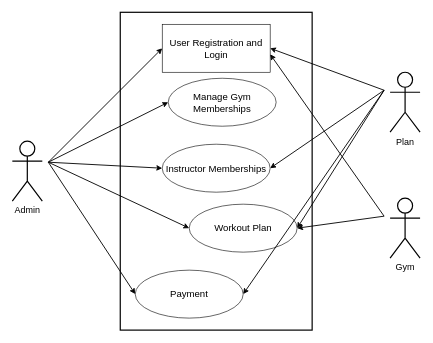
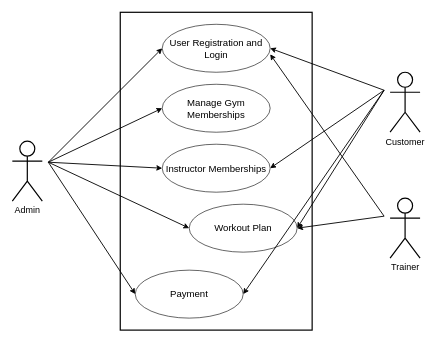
(216, 48) -> (216, 48)
(222, 102) -> (216, 108)
(406, 141) -> (406, 141)
(406, 267) -> (406, 267)
